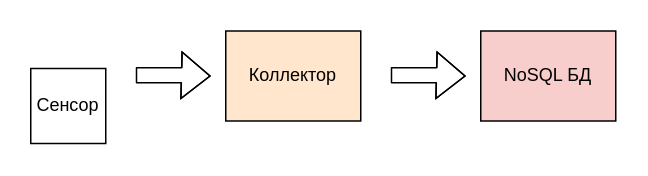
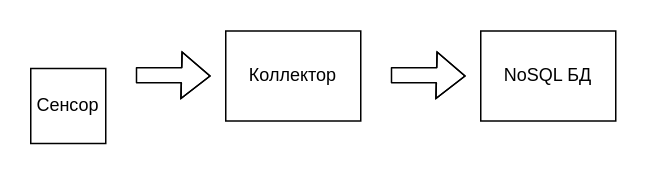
(293, 76) -> (293, 76)
(548, 76) -> (548, 76)
